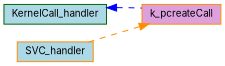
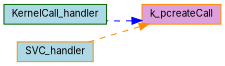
(129, 8) -> (119, 21)
